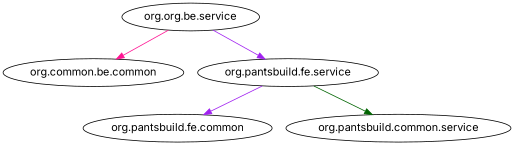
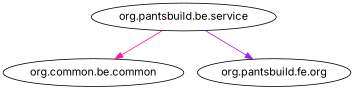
(191, 17) -> (184, 17)
(288, 73) -> (274, 73)
(178, 128) -> none
(398, 128) -> none
